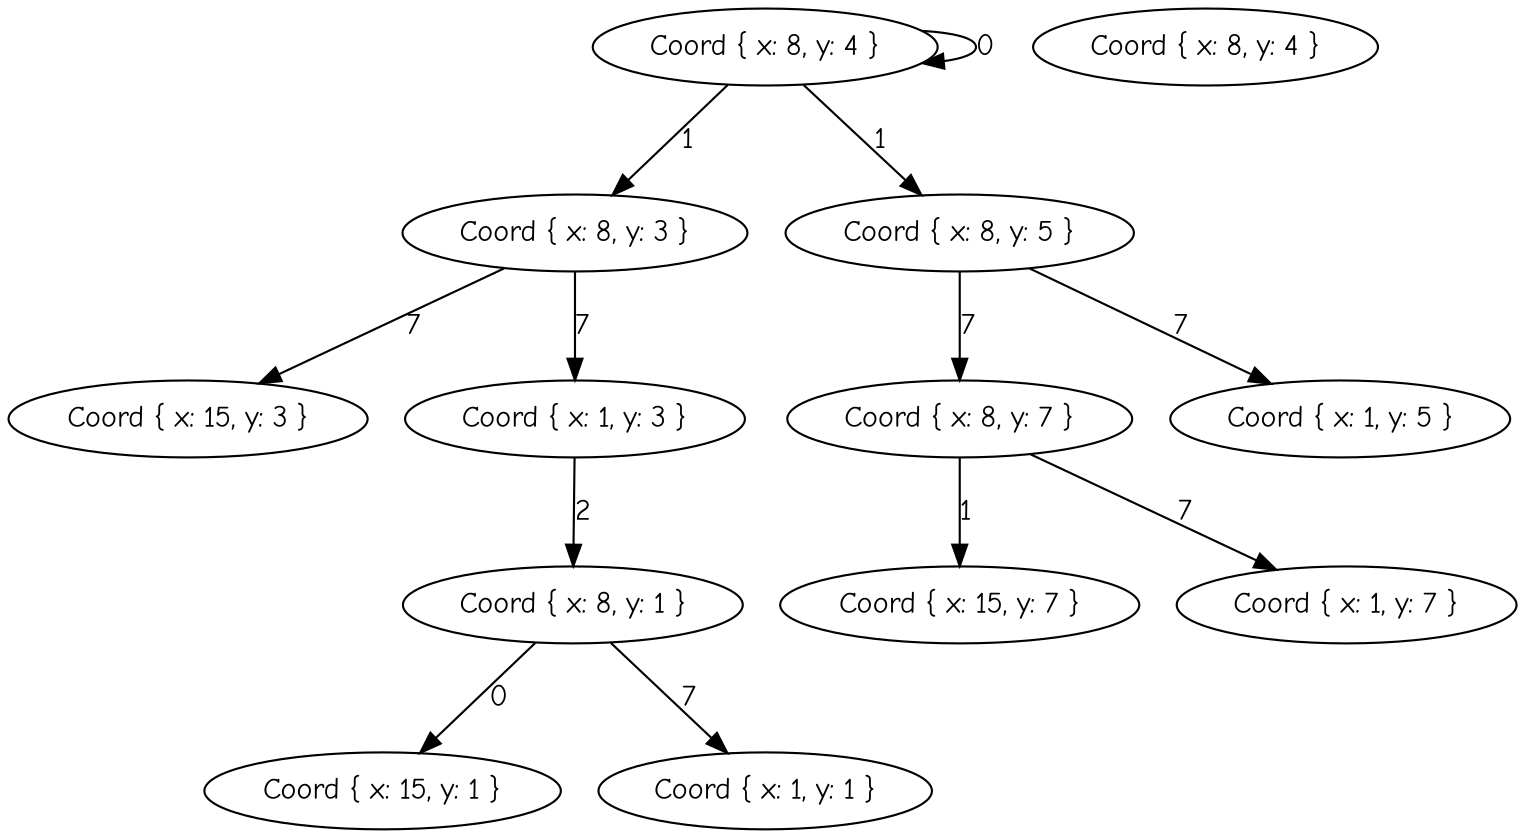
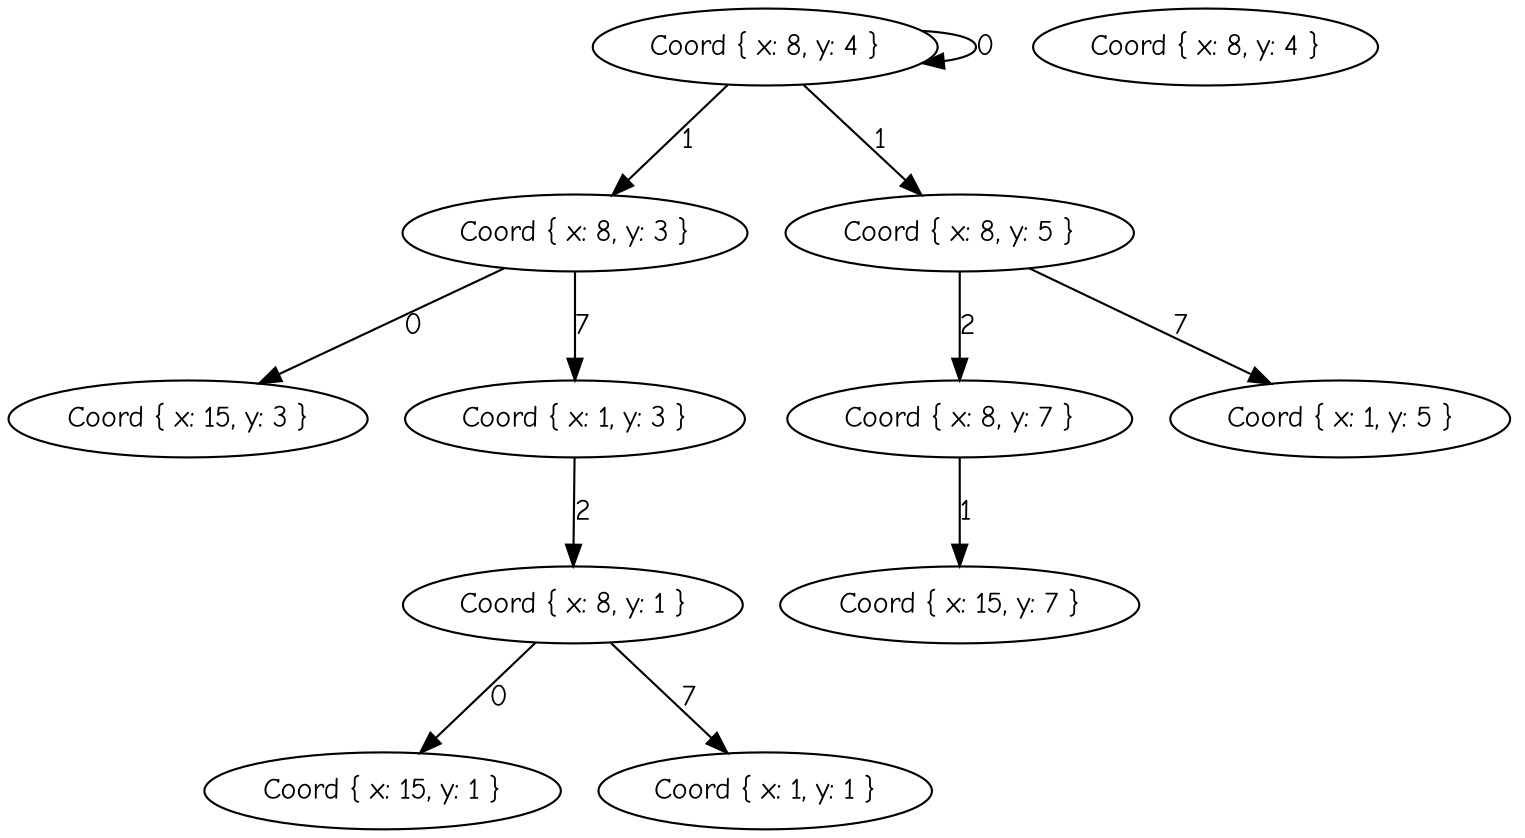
(414, 326) -> (414, 326)
(968, 326) -> (968, 326)
(1347, 605) -> none
